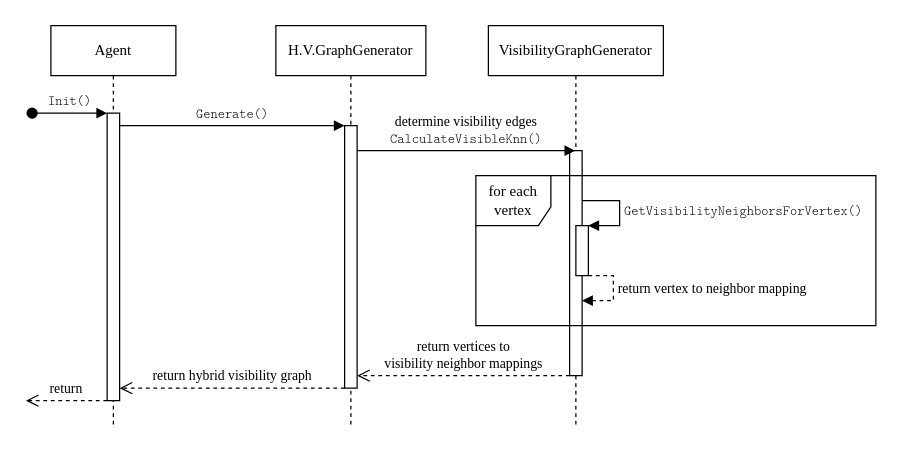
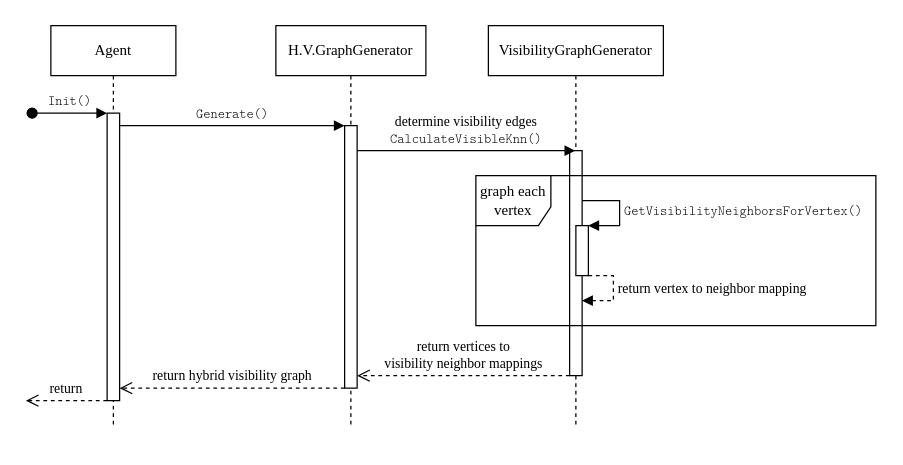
(513, 201) -> (513, 201)
